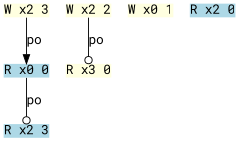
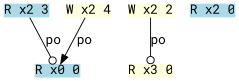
(26, 10) -> (89, 10)
(151, 10) -> none
(26, 97) -> (40, 37)
